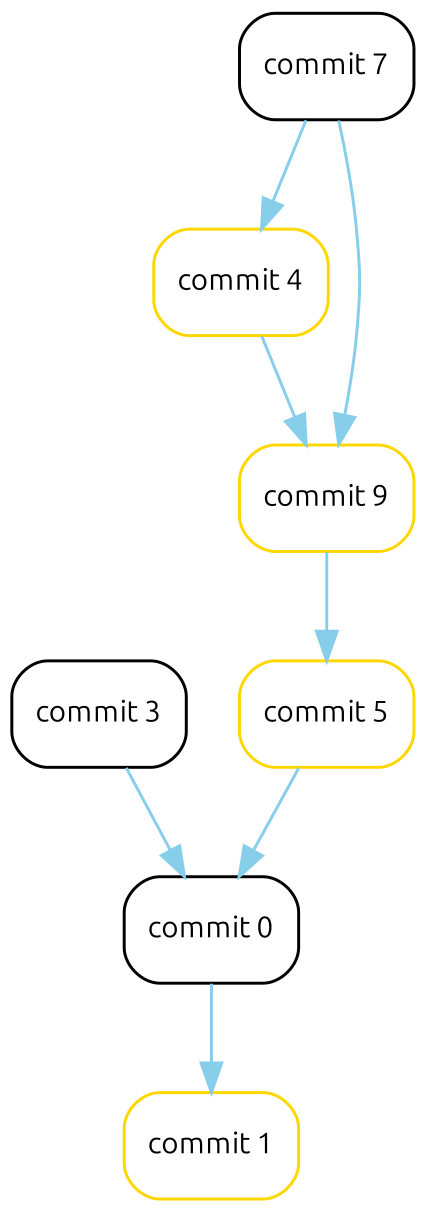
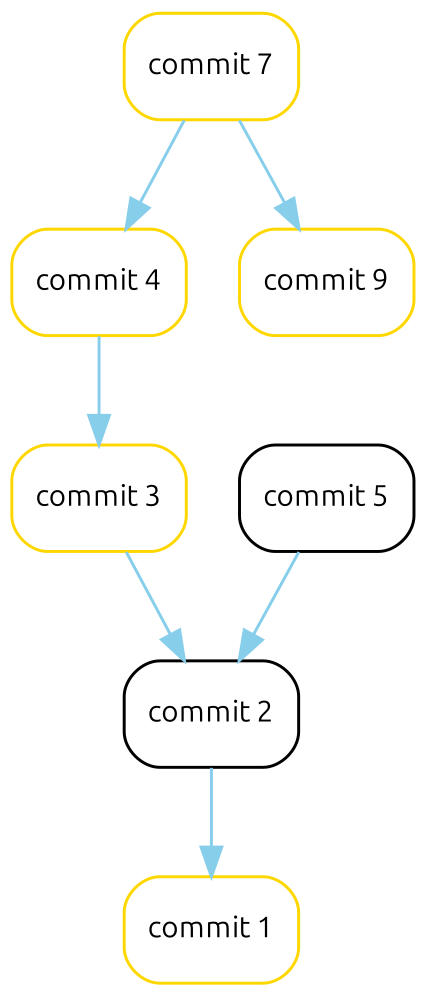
(327, 67) -> (211, 67)
(278, 377) -> (99, 376)
(327, 592) -> none
(99, 714) -> (99, 498)
(327, 714) -> (327, 498)
(211, 930) -> (211, 714)
